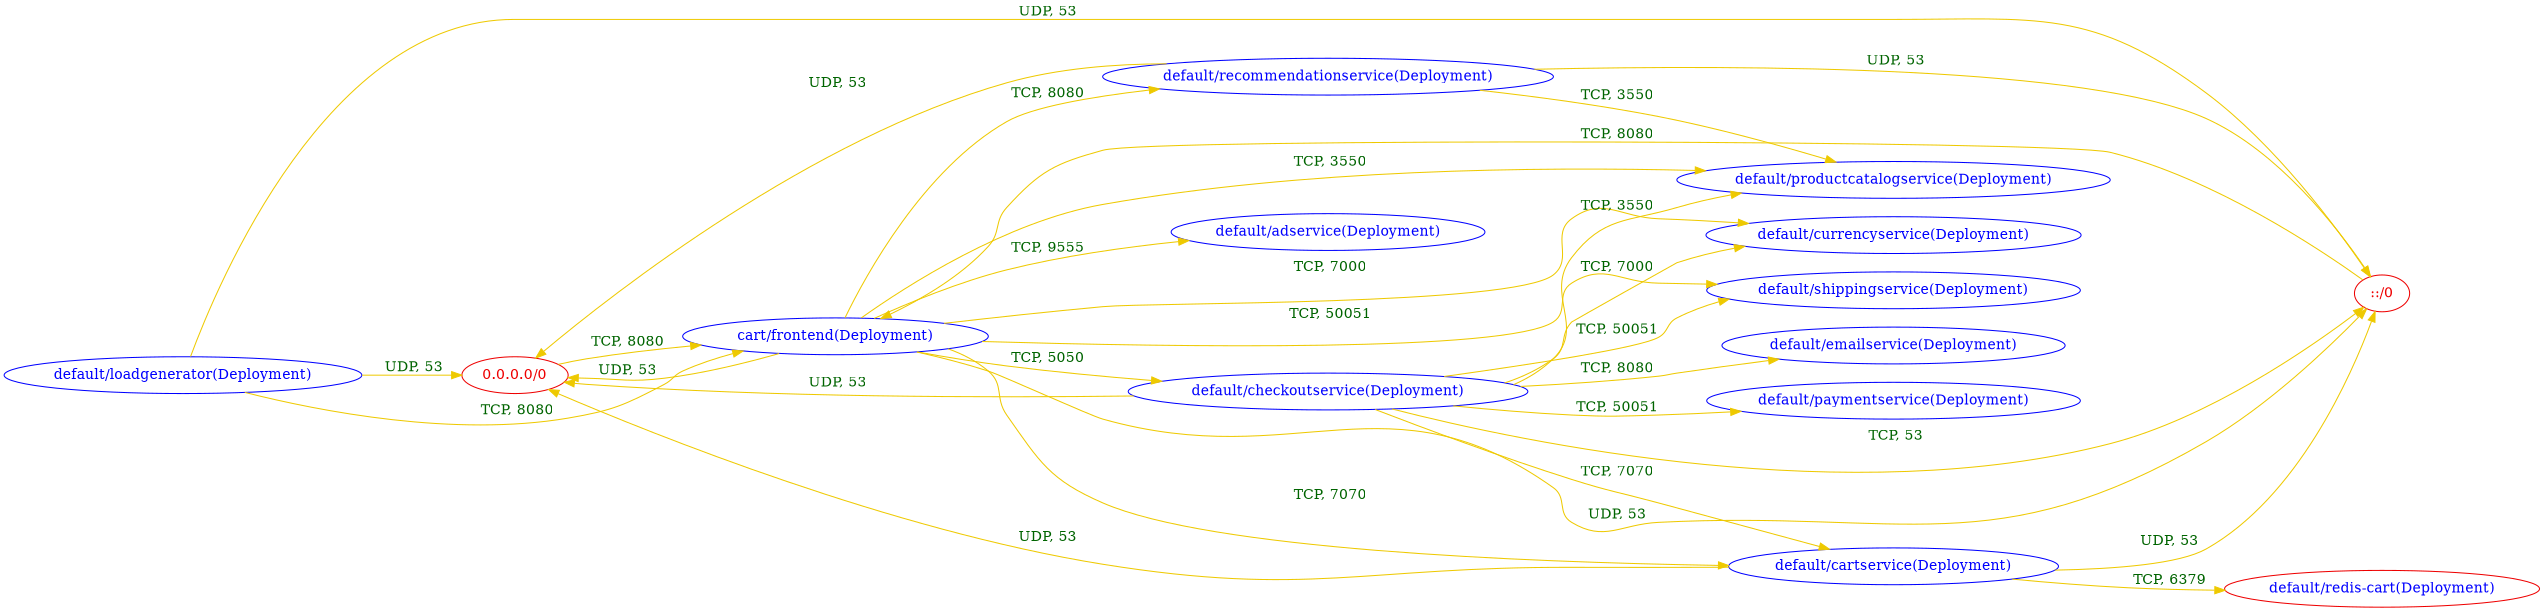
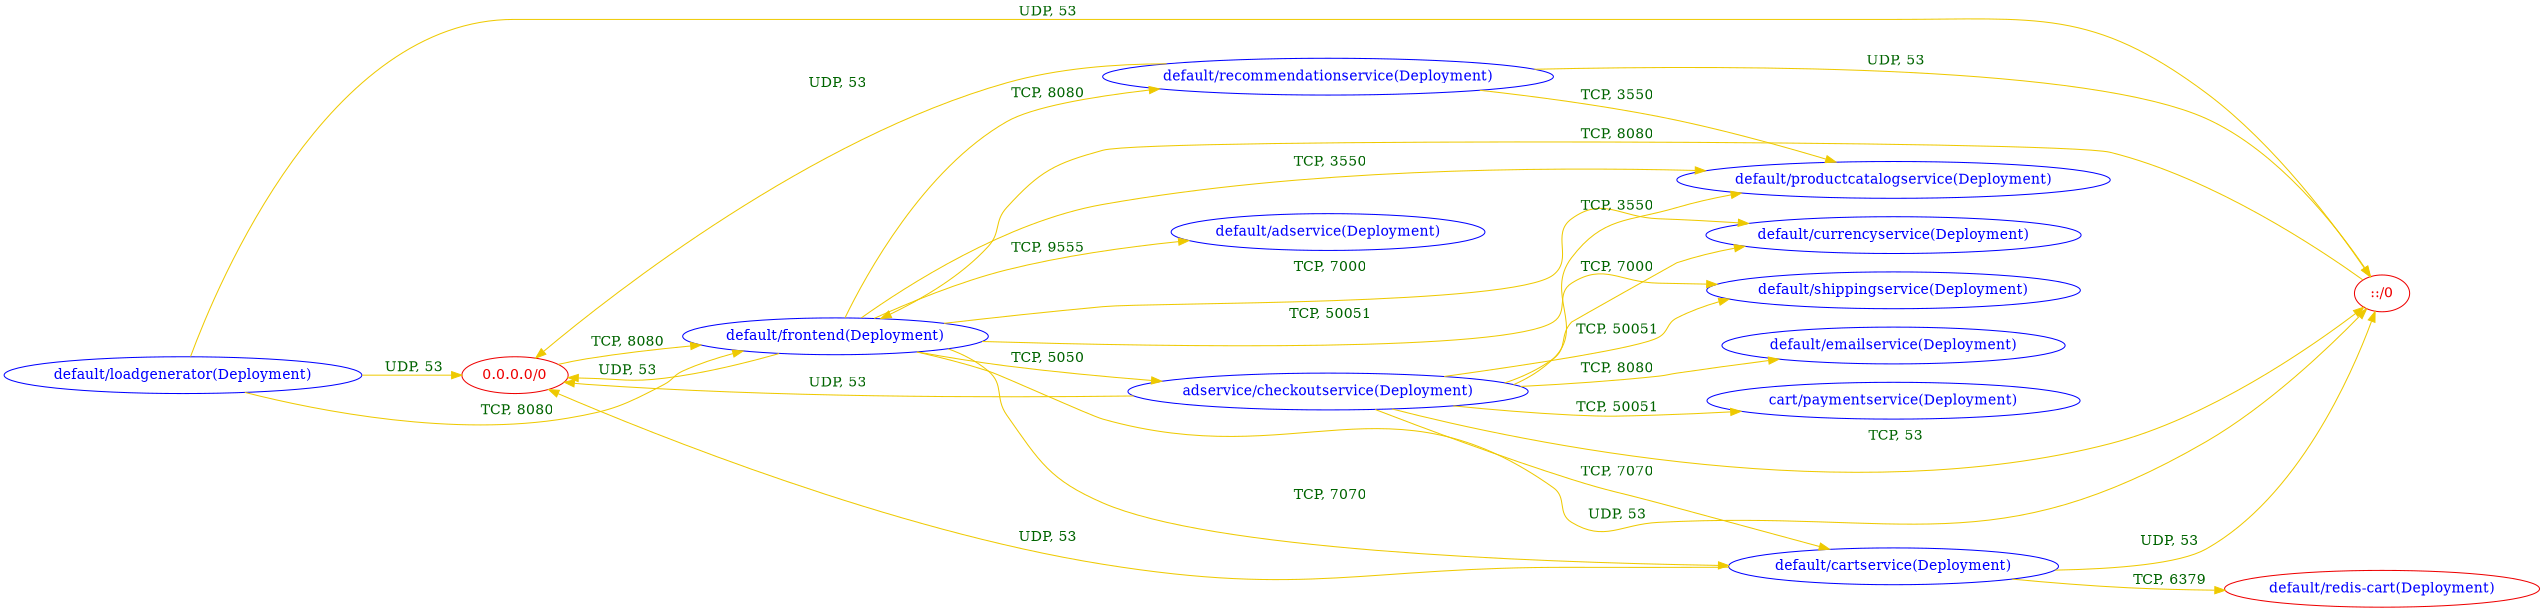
(835, 336) -> (835, 336)
(1328, 392) -> (1328, 392)
(1894, 401) -> (1894, 401)
